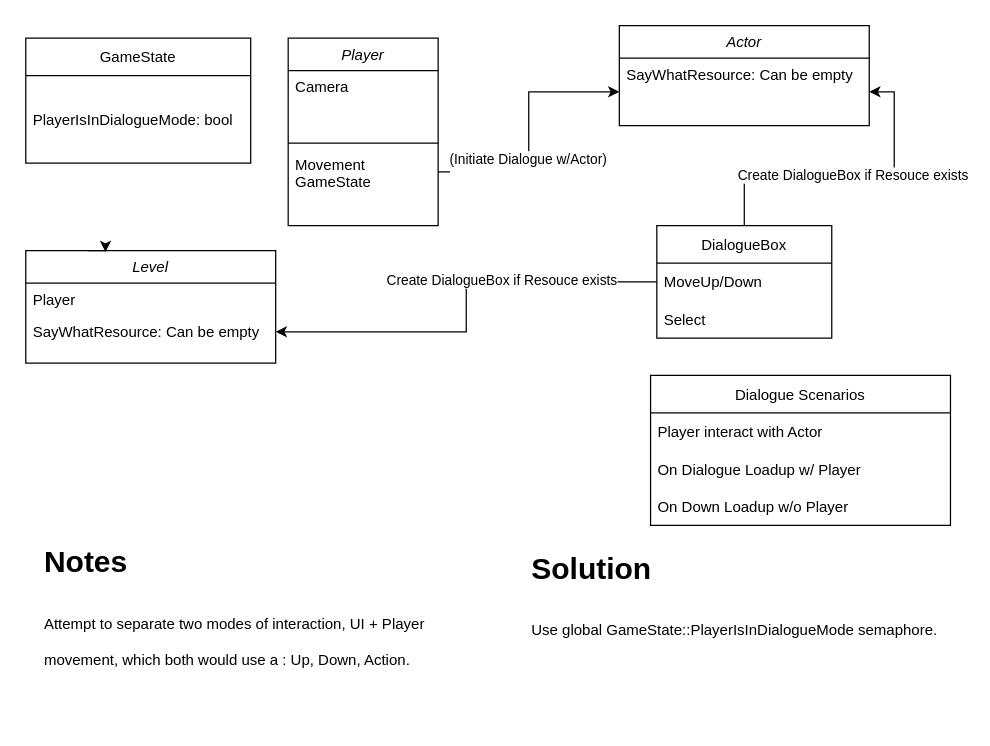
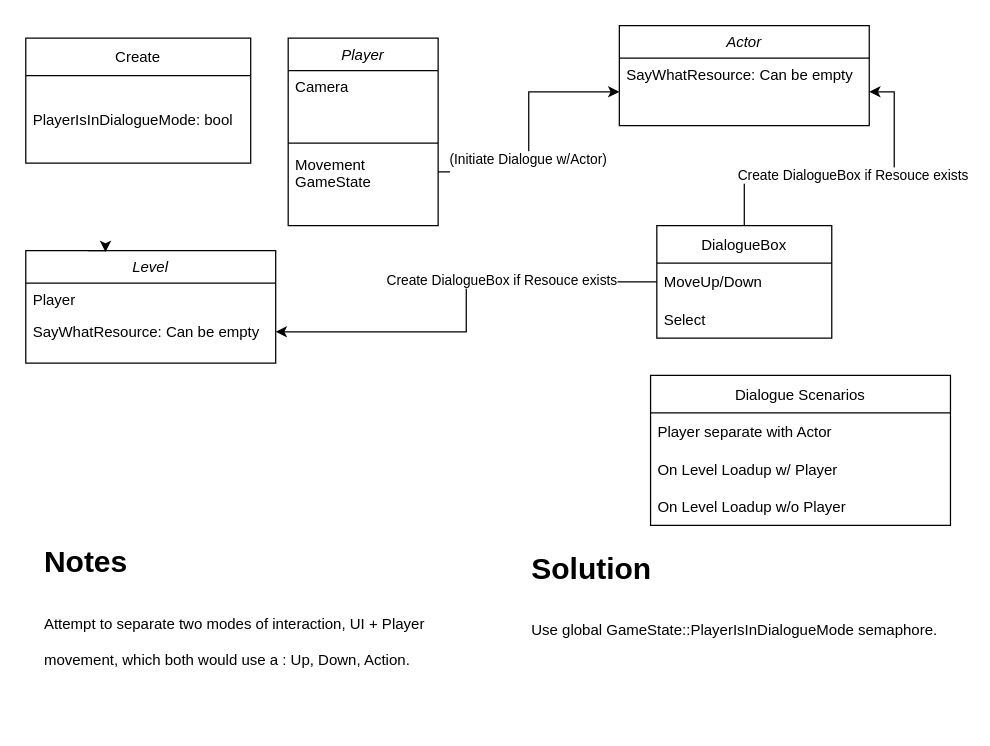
(138, 58) -> (138, 58)
(755, 433) -> (757, 433)
(761, 470) -> (751, 470)
(753, 508) -> (755, 508)
